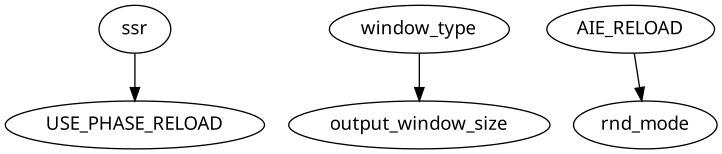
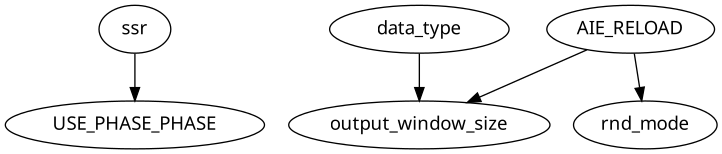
(419, 29) -> (419, 29)
none -> (533, 74)
(135, 125) -> (135, 125)
